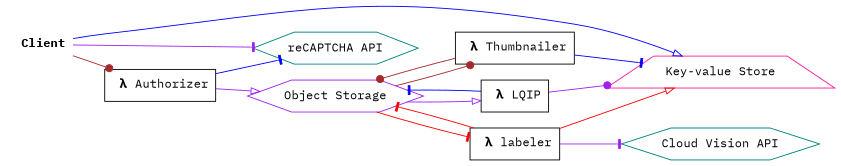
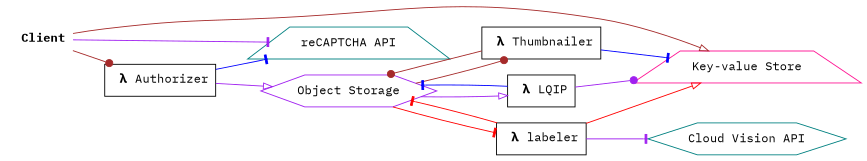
(375, 7) -> (389, 10)
(336, 48) -> (349, 43)
